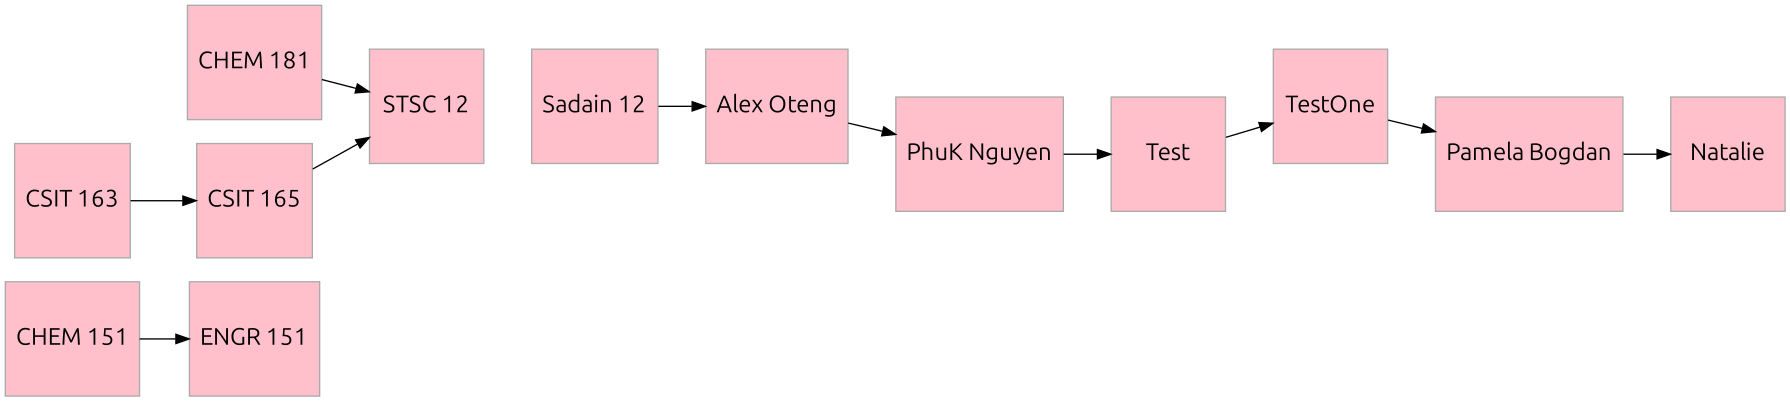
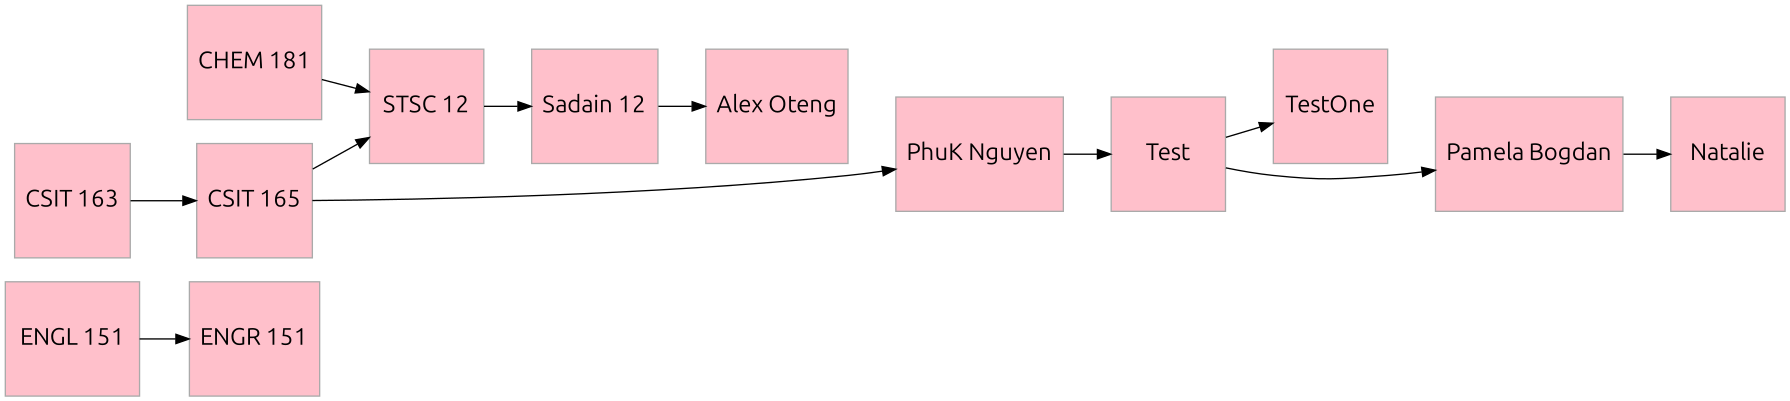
none -> (501, 106)
(1405, 124) -> (1324, 179)
(865, 127) -> (598, 193)
(72, 339) -> (72, 339)
